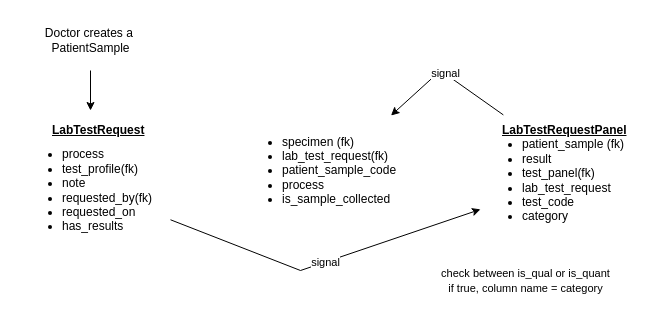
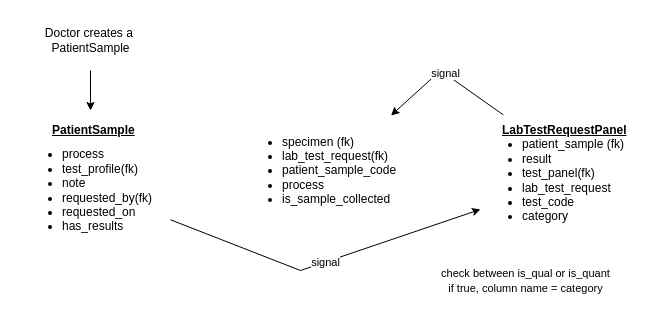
(100, 131) -> (93, 131)
